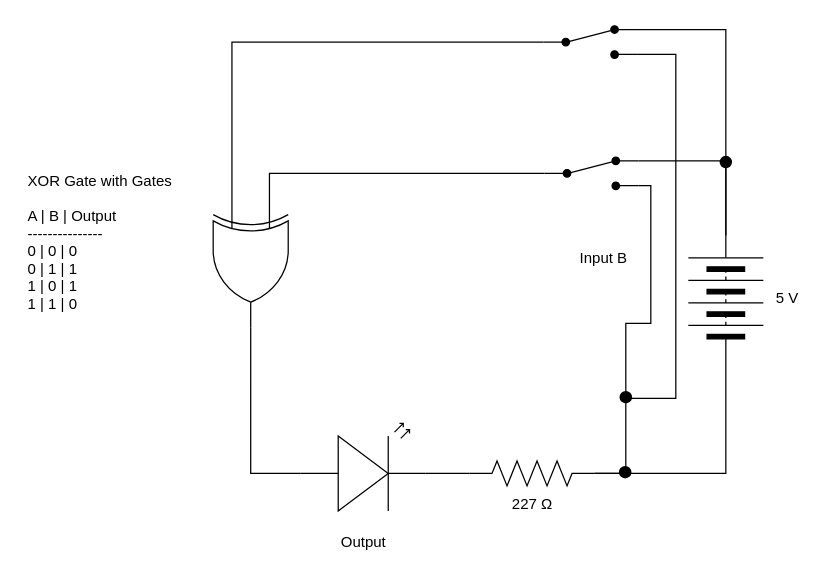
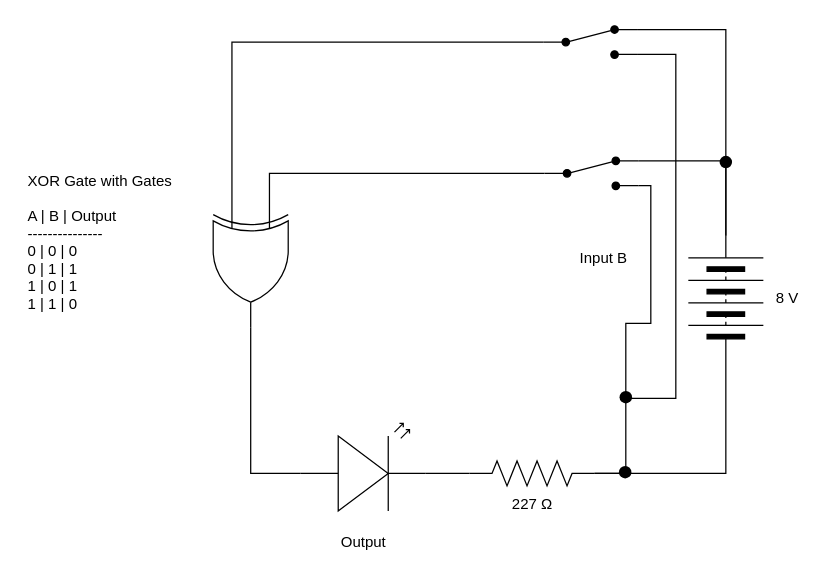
(788, 298) -> (788, 298)
